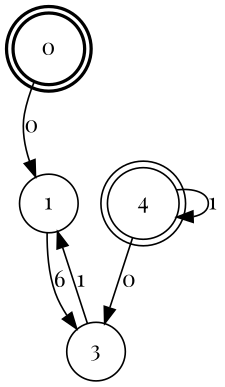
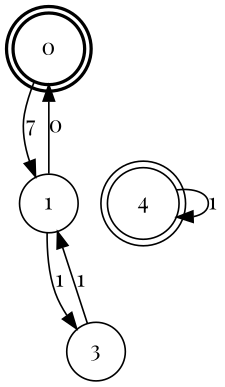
(32, 126) -> (32, 126)
none -> (49, 138)
(121, 273) -> none
(60, 281) -> (60, 281)
